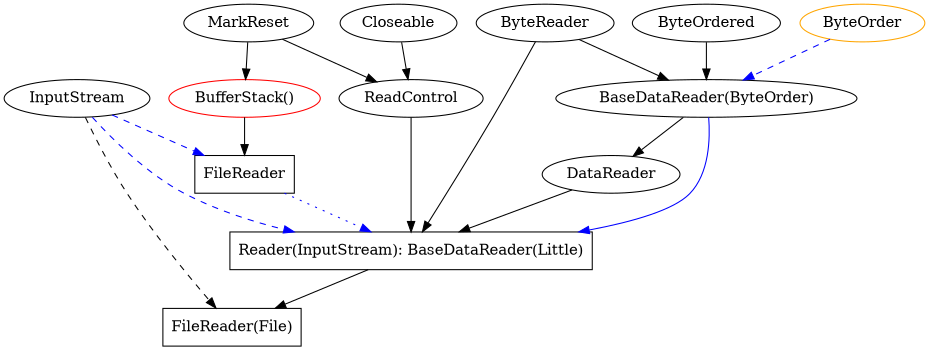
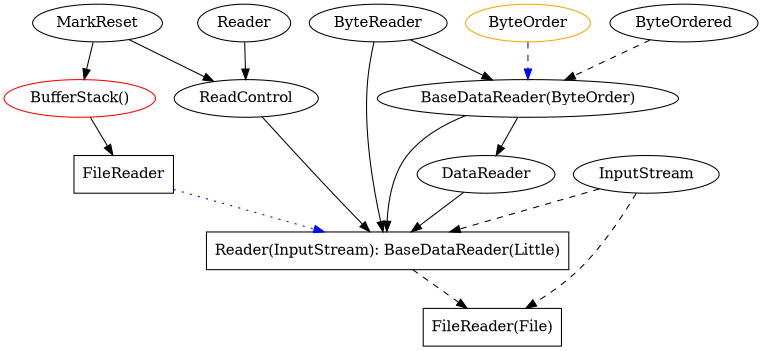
(399, 23) -> (244, 23)
(706, 56) -> (612, 58)
(153, 133) -> none
(178, 190) -> (530, 209)
(679, 202) -> (408, 155)
(327, 287) -> (435, 286)
